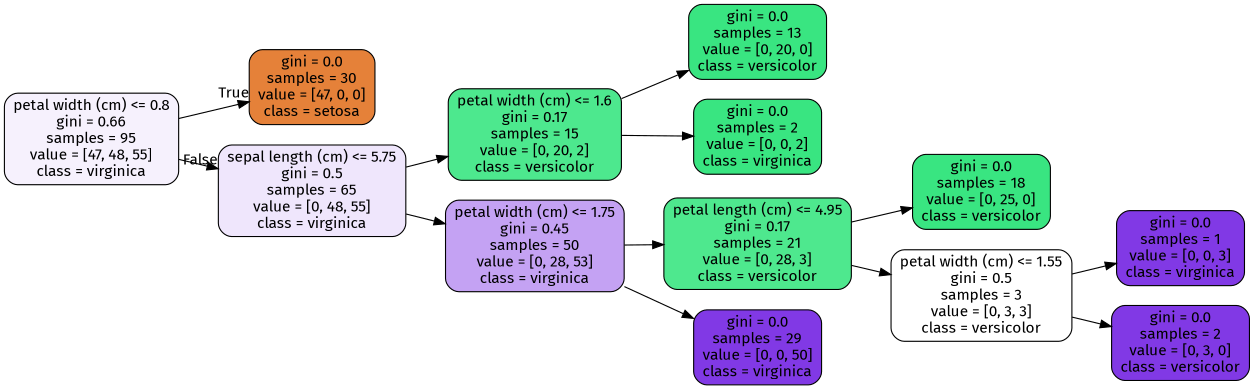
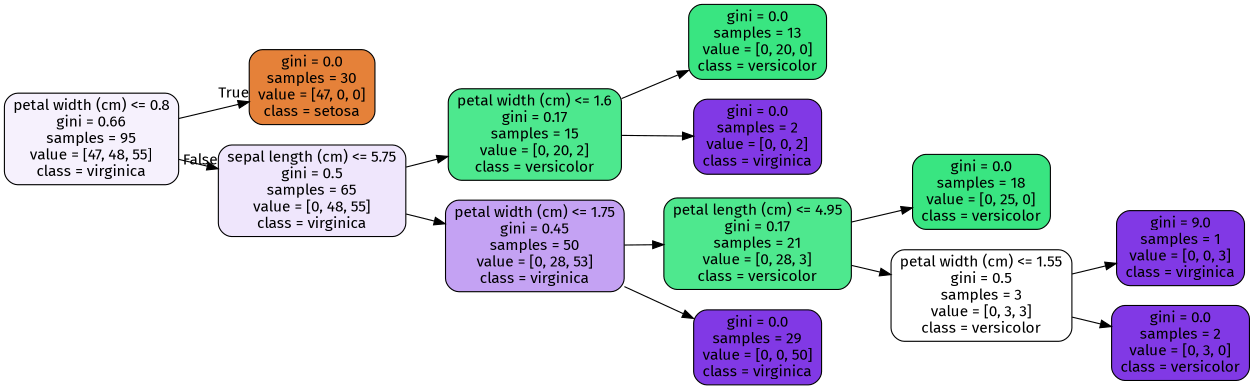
(758, 137) -> (758, 137)
(1181, 248) -> (1181, 248)
